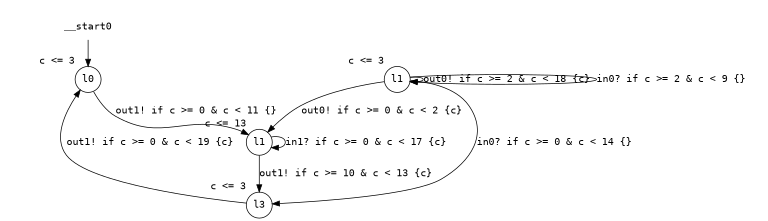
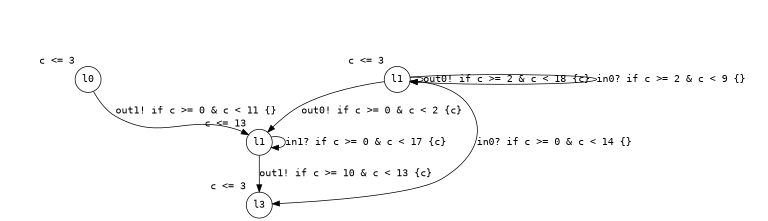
(88, 27) -> none
(122, 182) -> none
